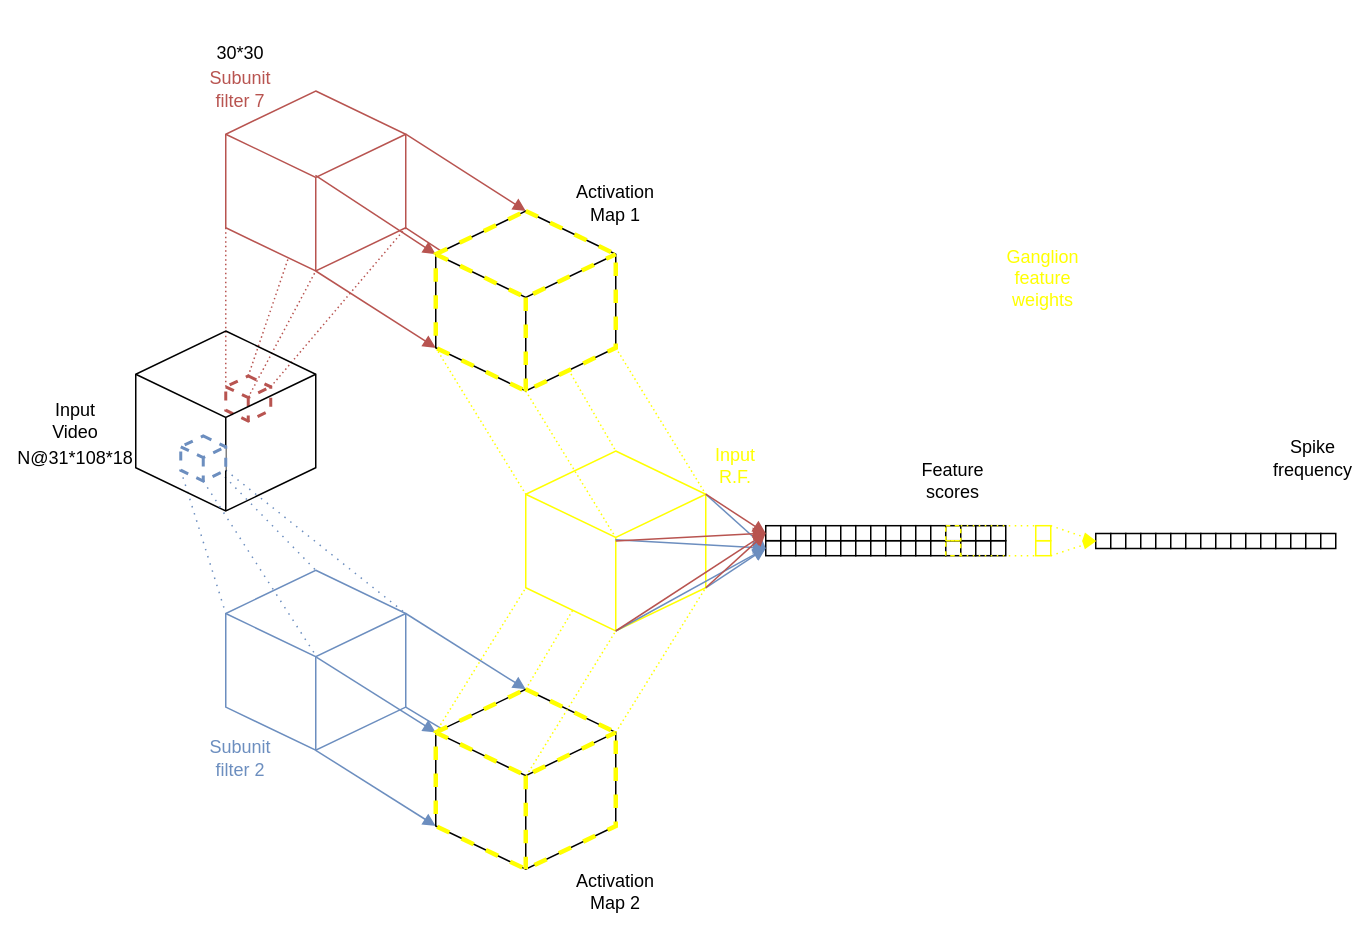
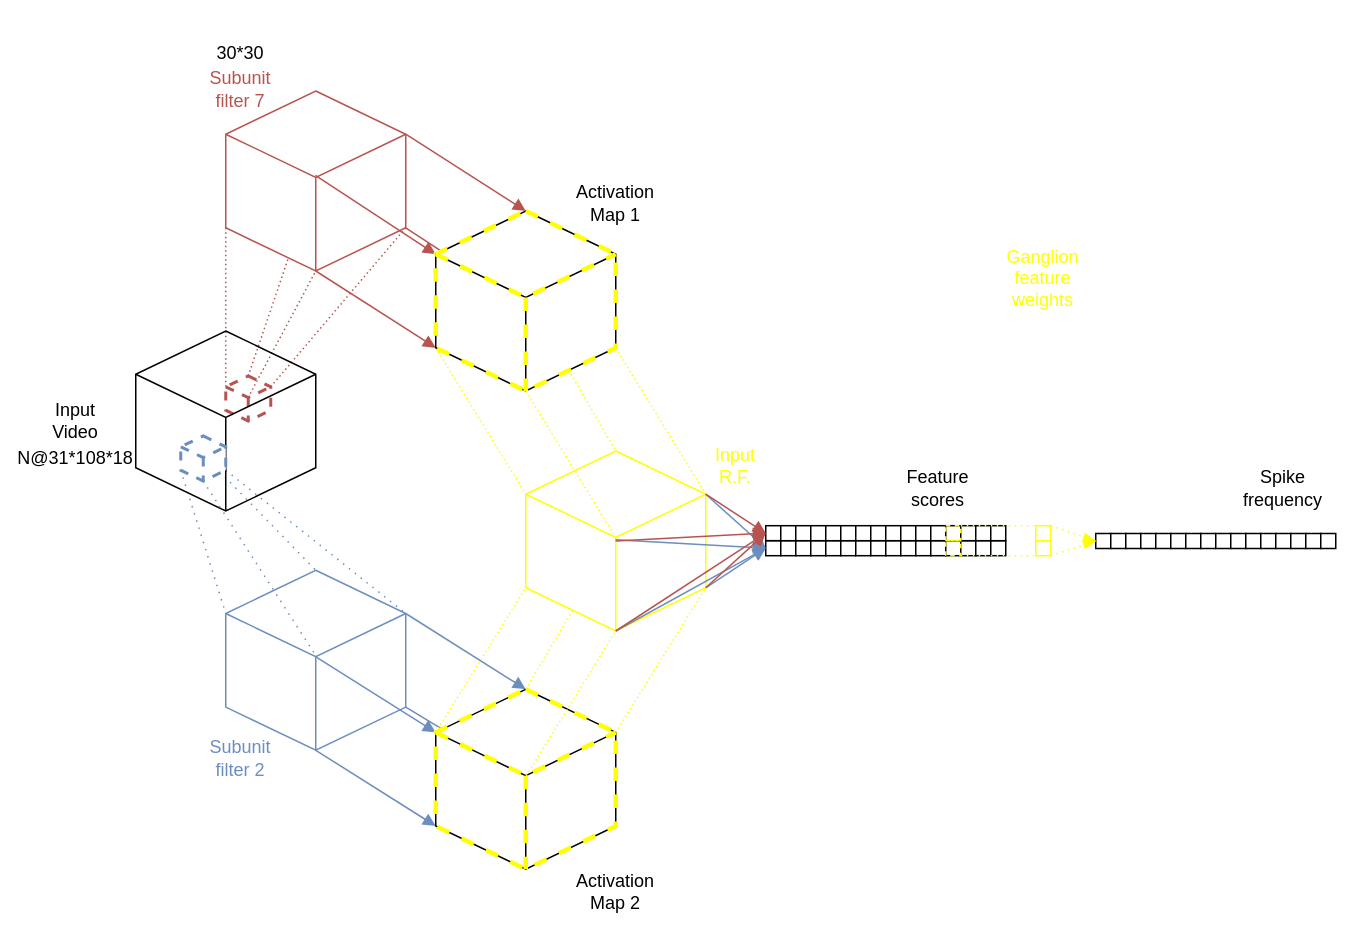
(1313, 458) -> (1283, 488)
(953, 481) -> (938, 488)
